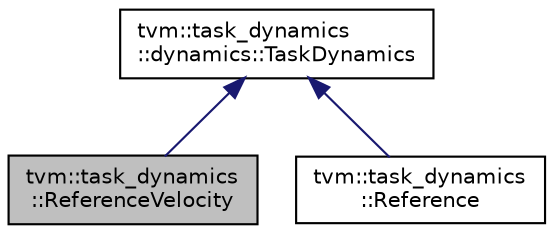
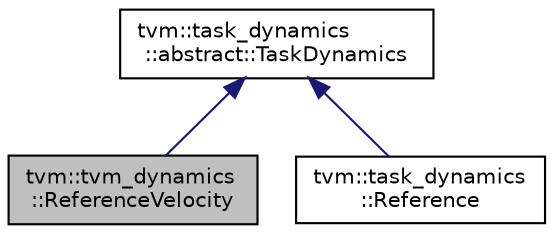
(277, 44) -> (277, 44)
(133, 190) -> (133, 190)
